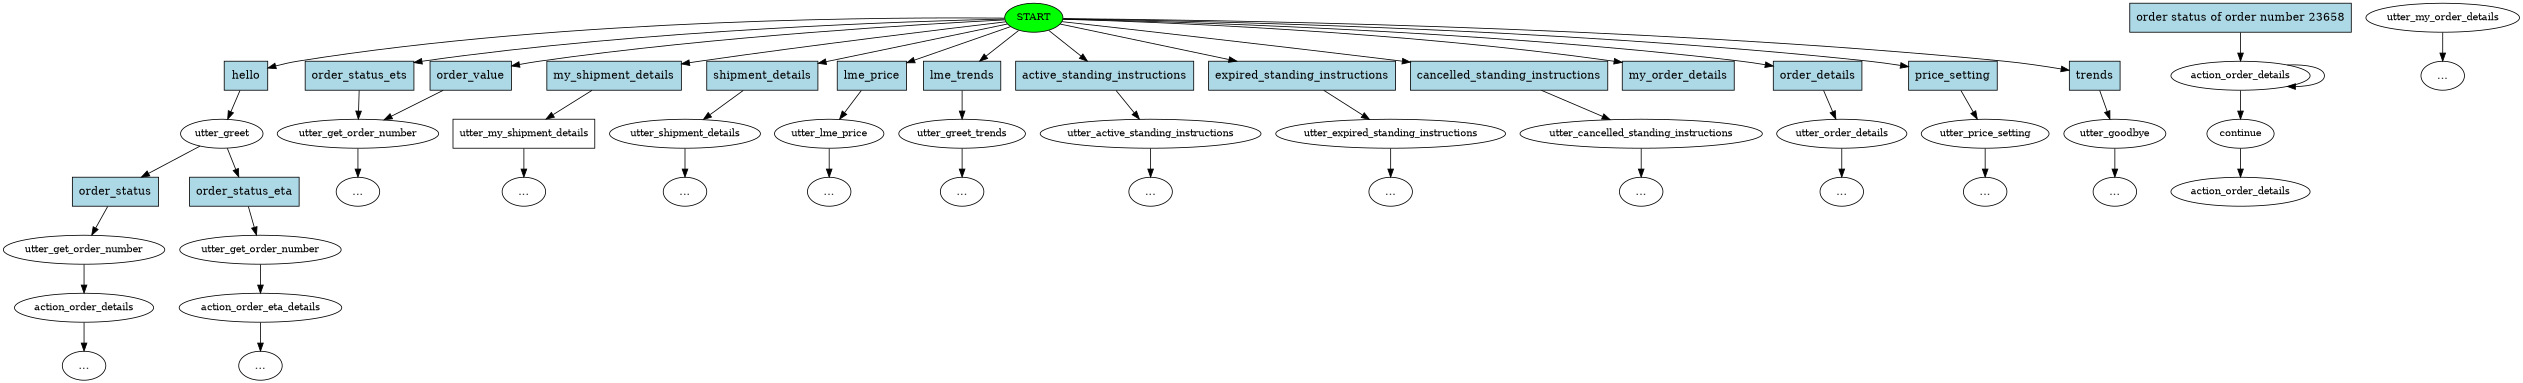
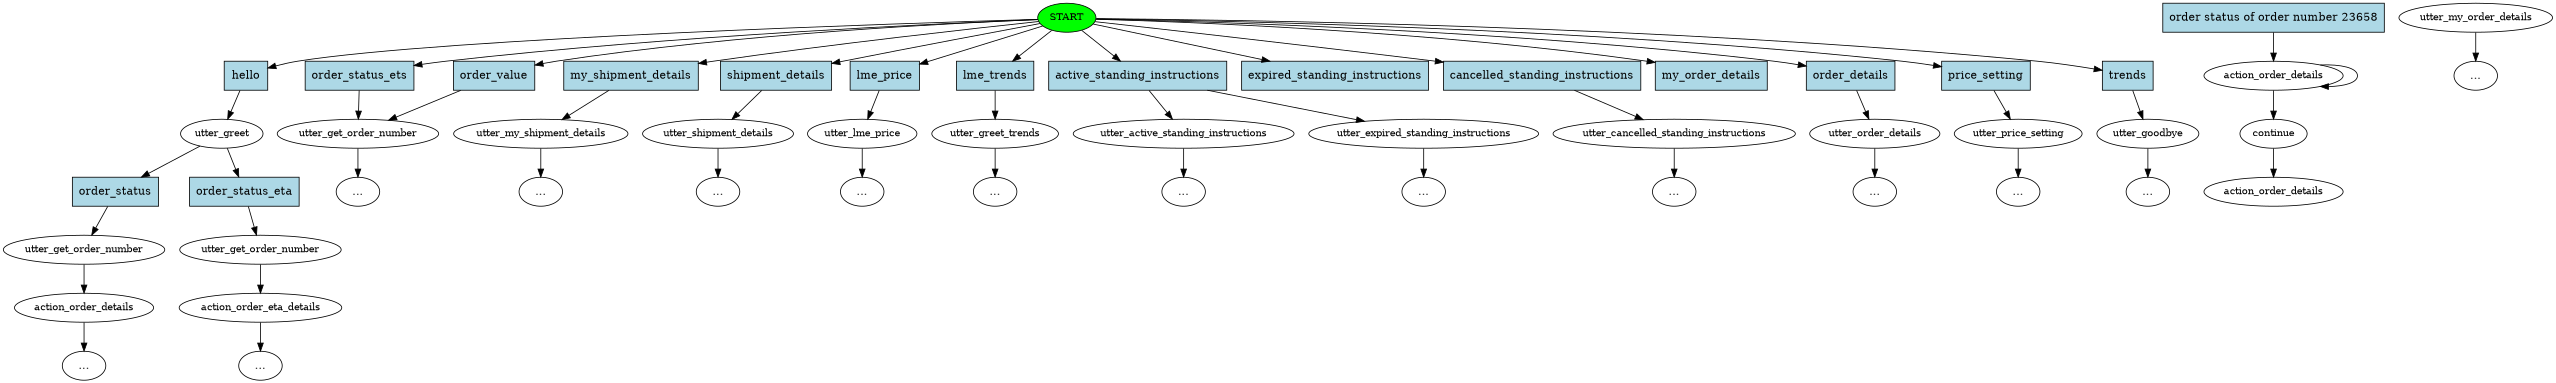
(1343, 103) -> (1282, 105)
(524, 134) -> (541, 134)
